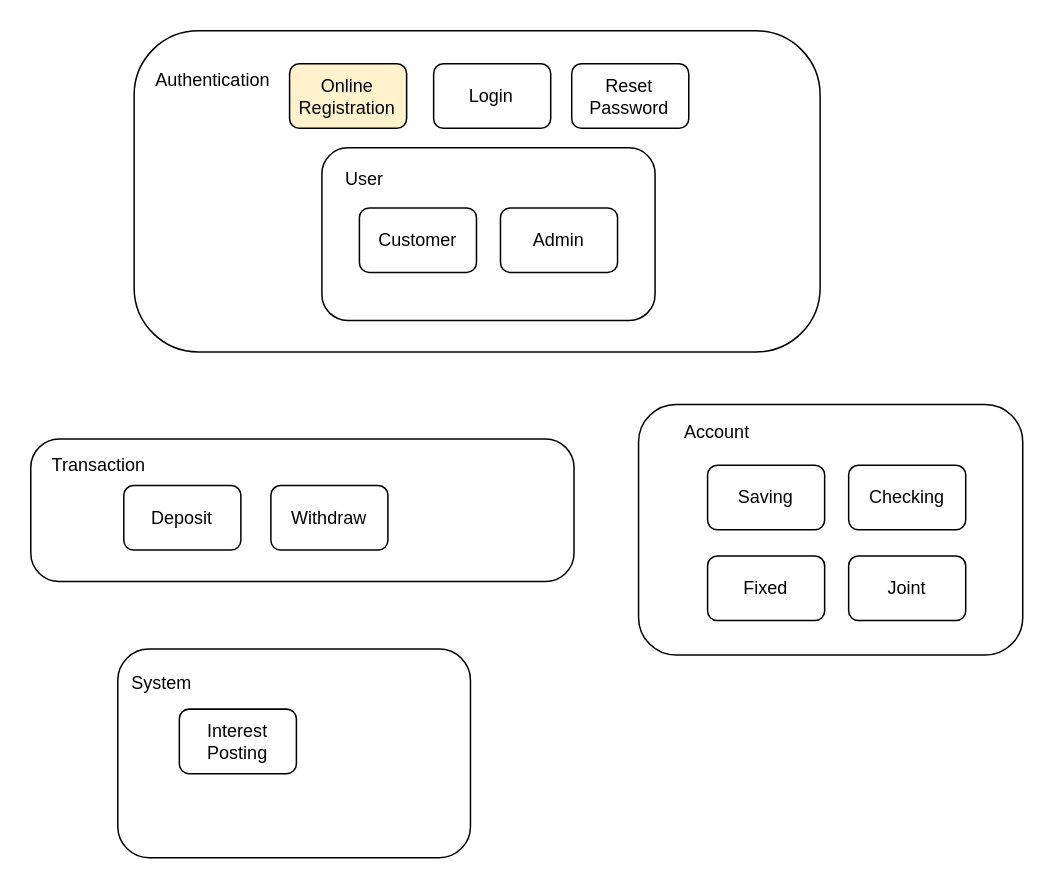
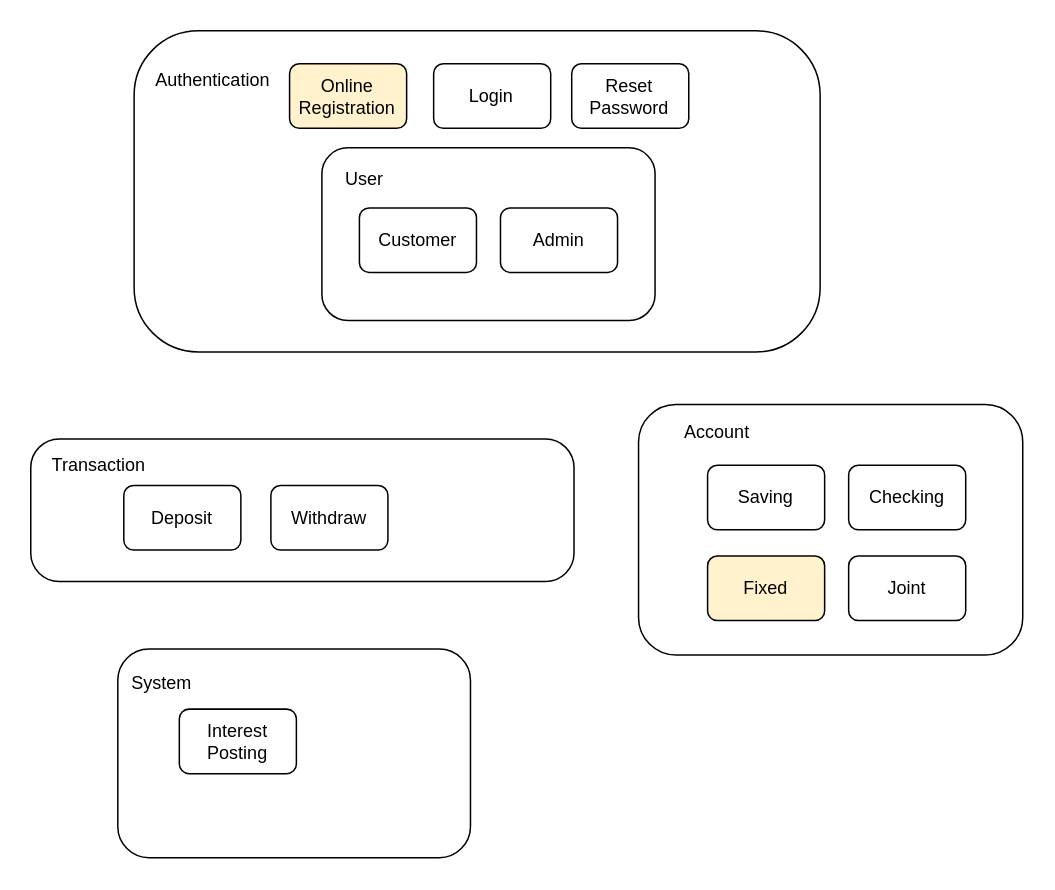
(766, 588) -> (766, 588)
